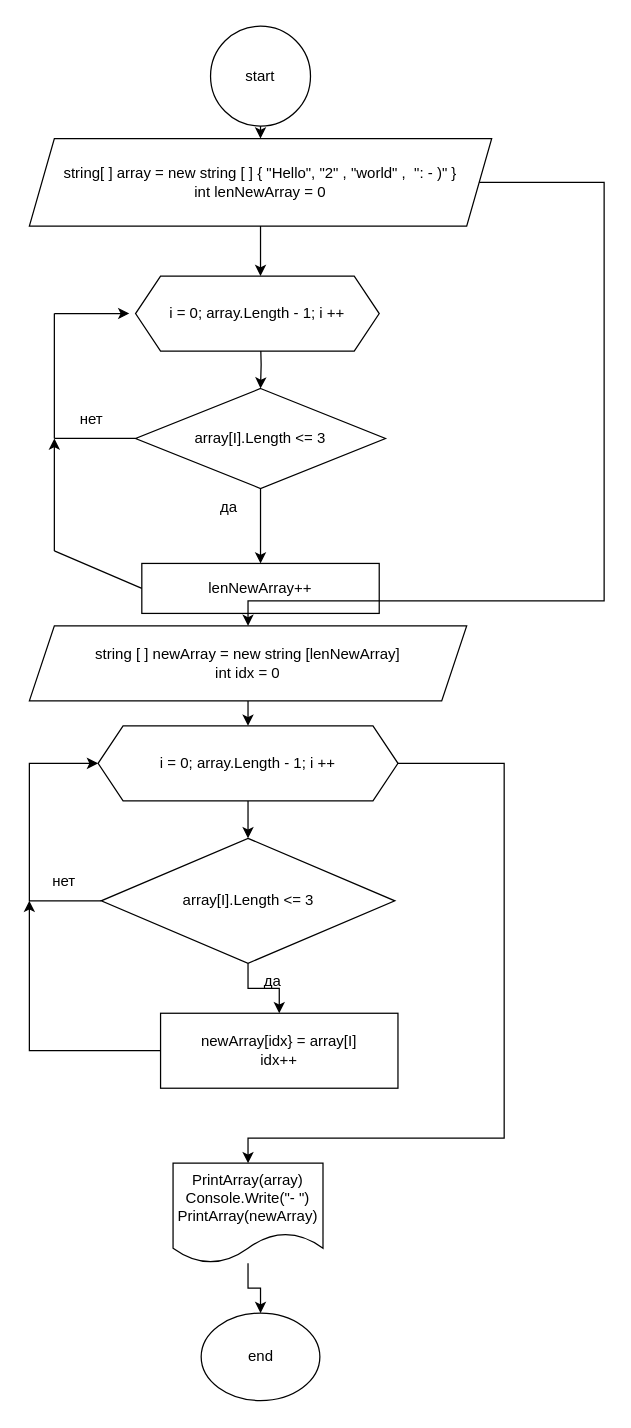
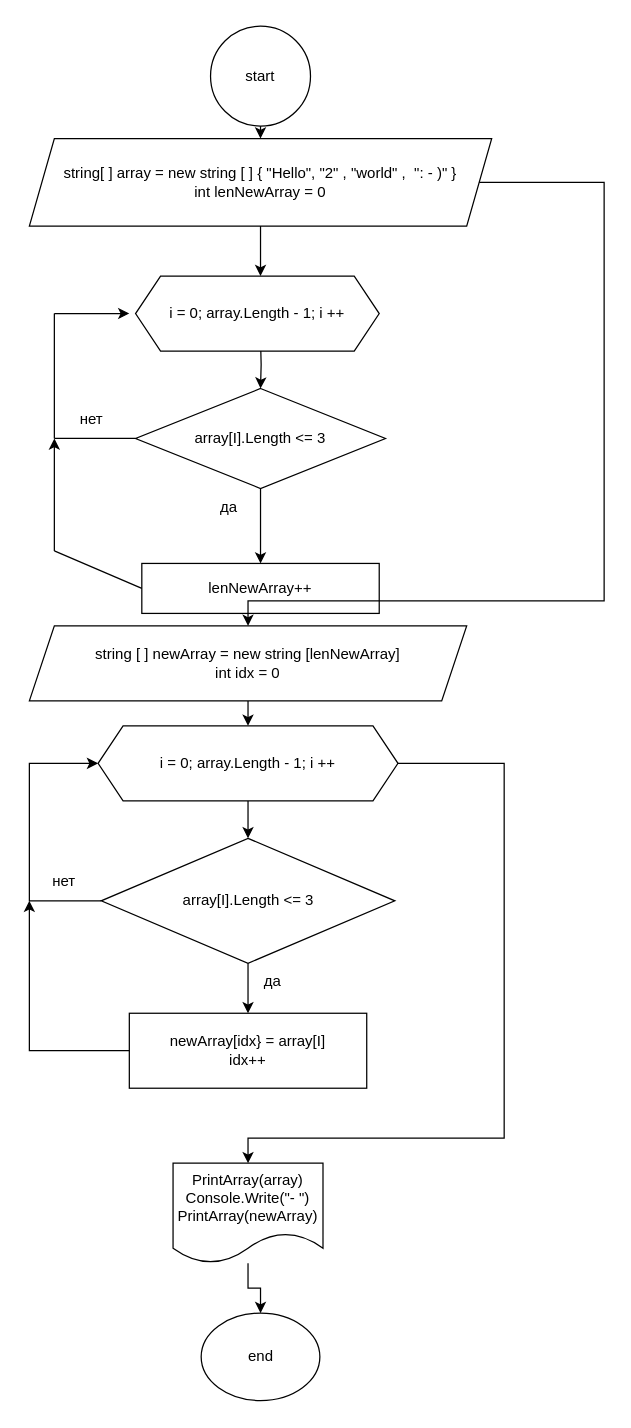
(279, 1051) -> (248, 1051)
